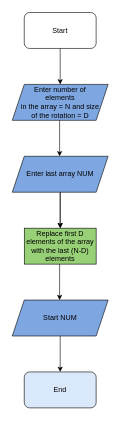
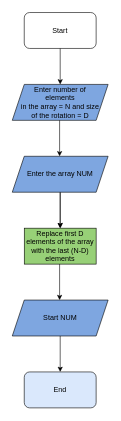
(60, 174) -> (60, 174)
